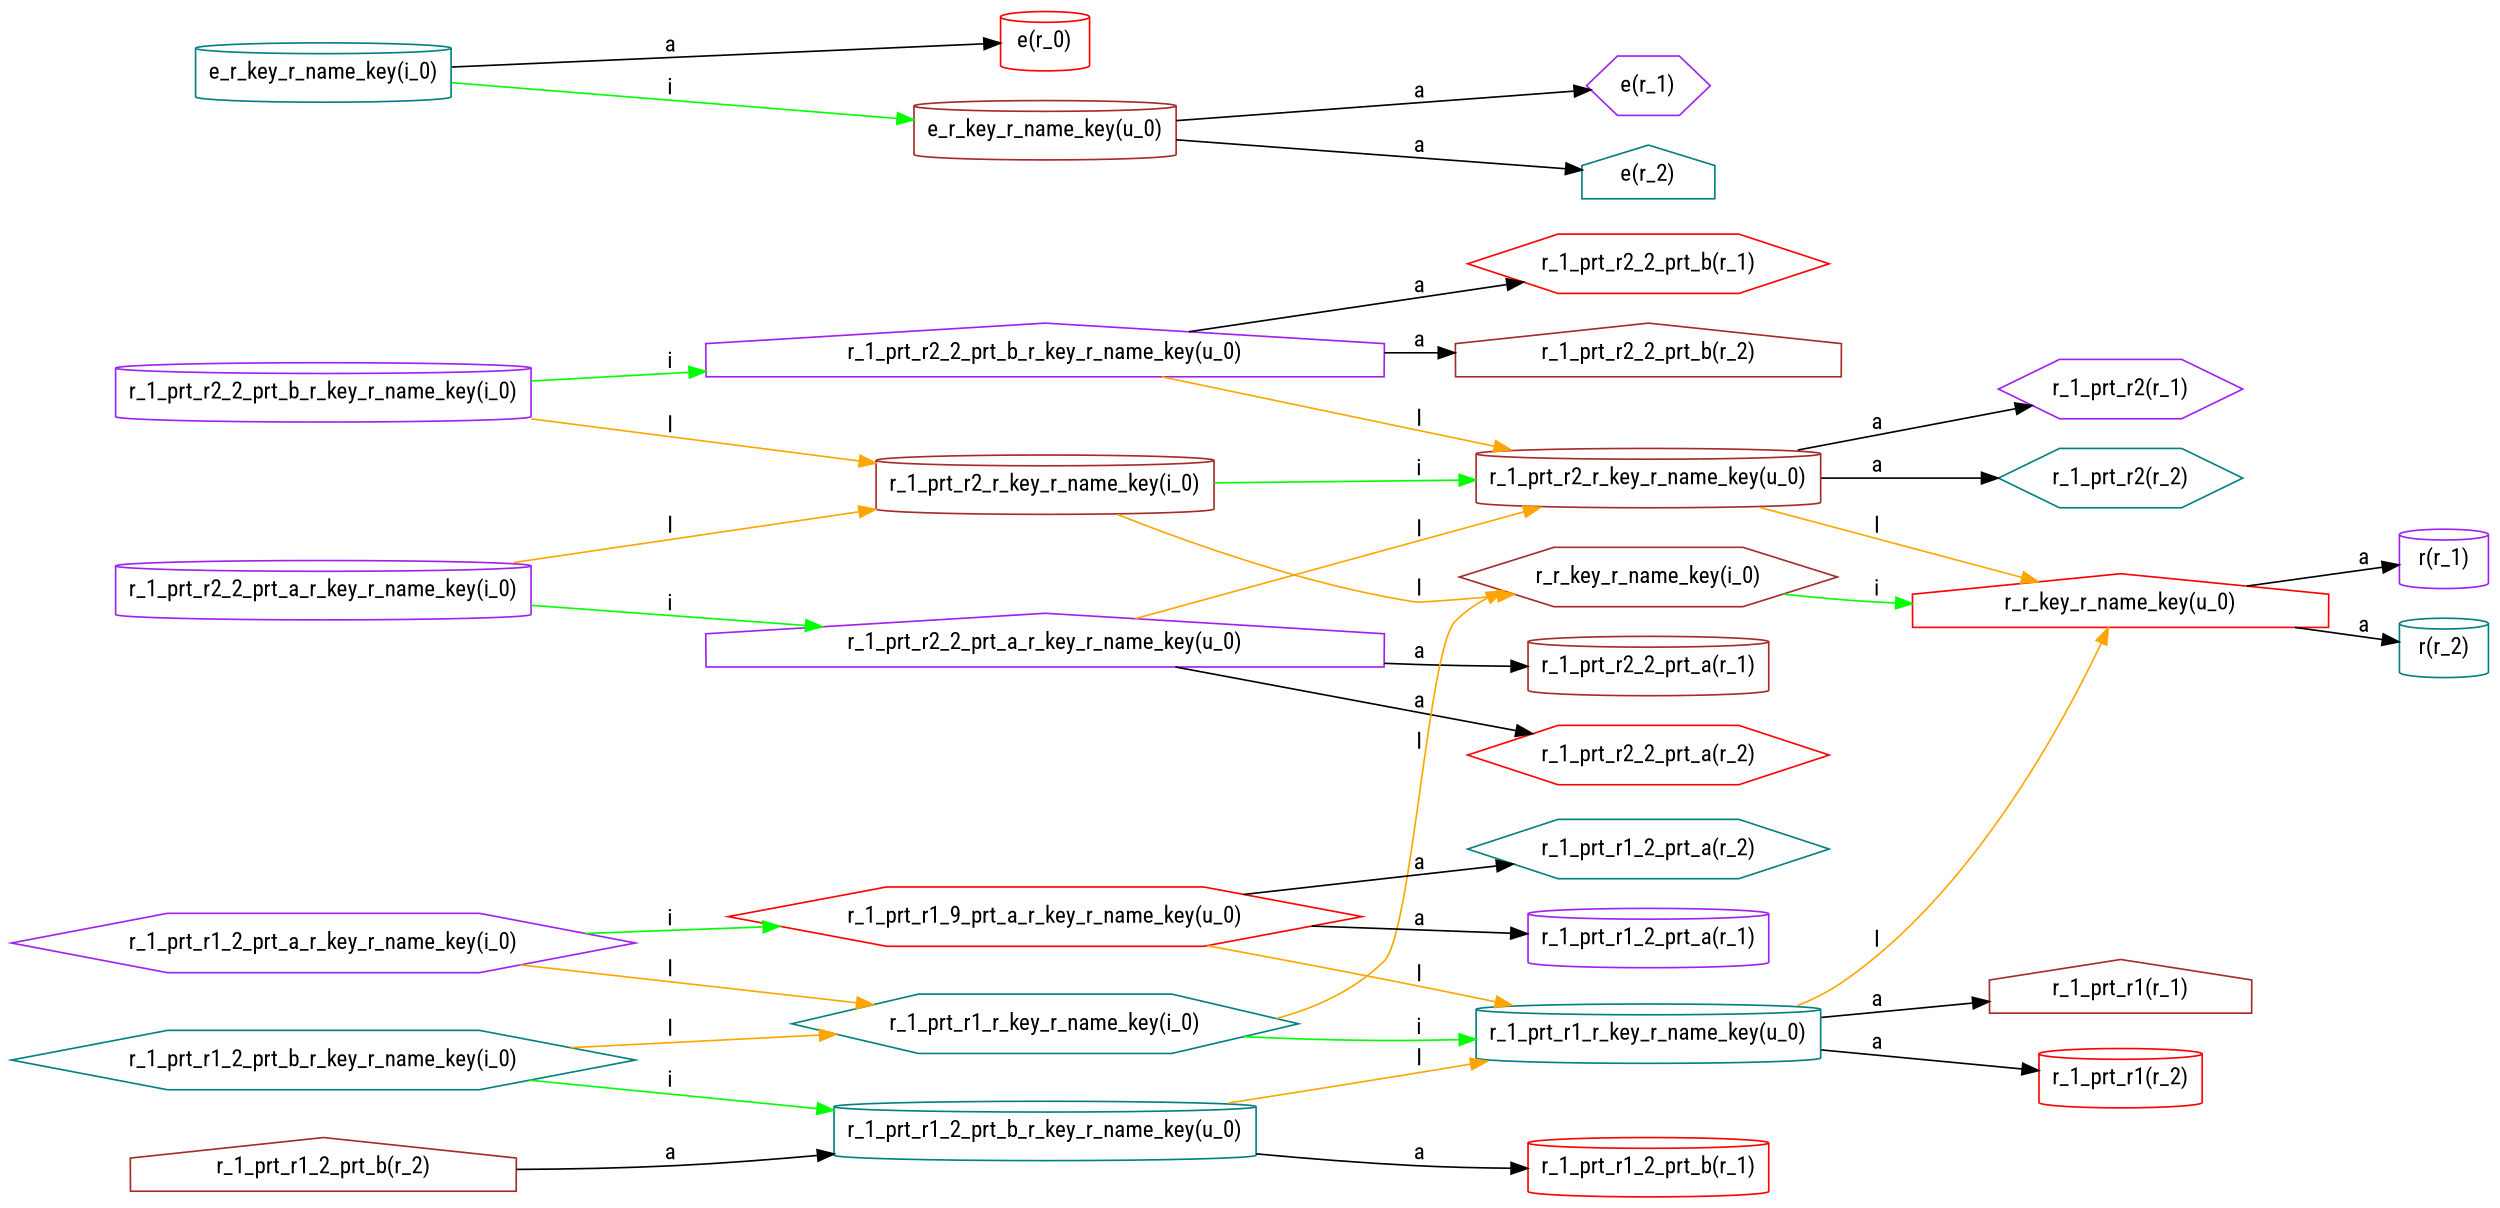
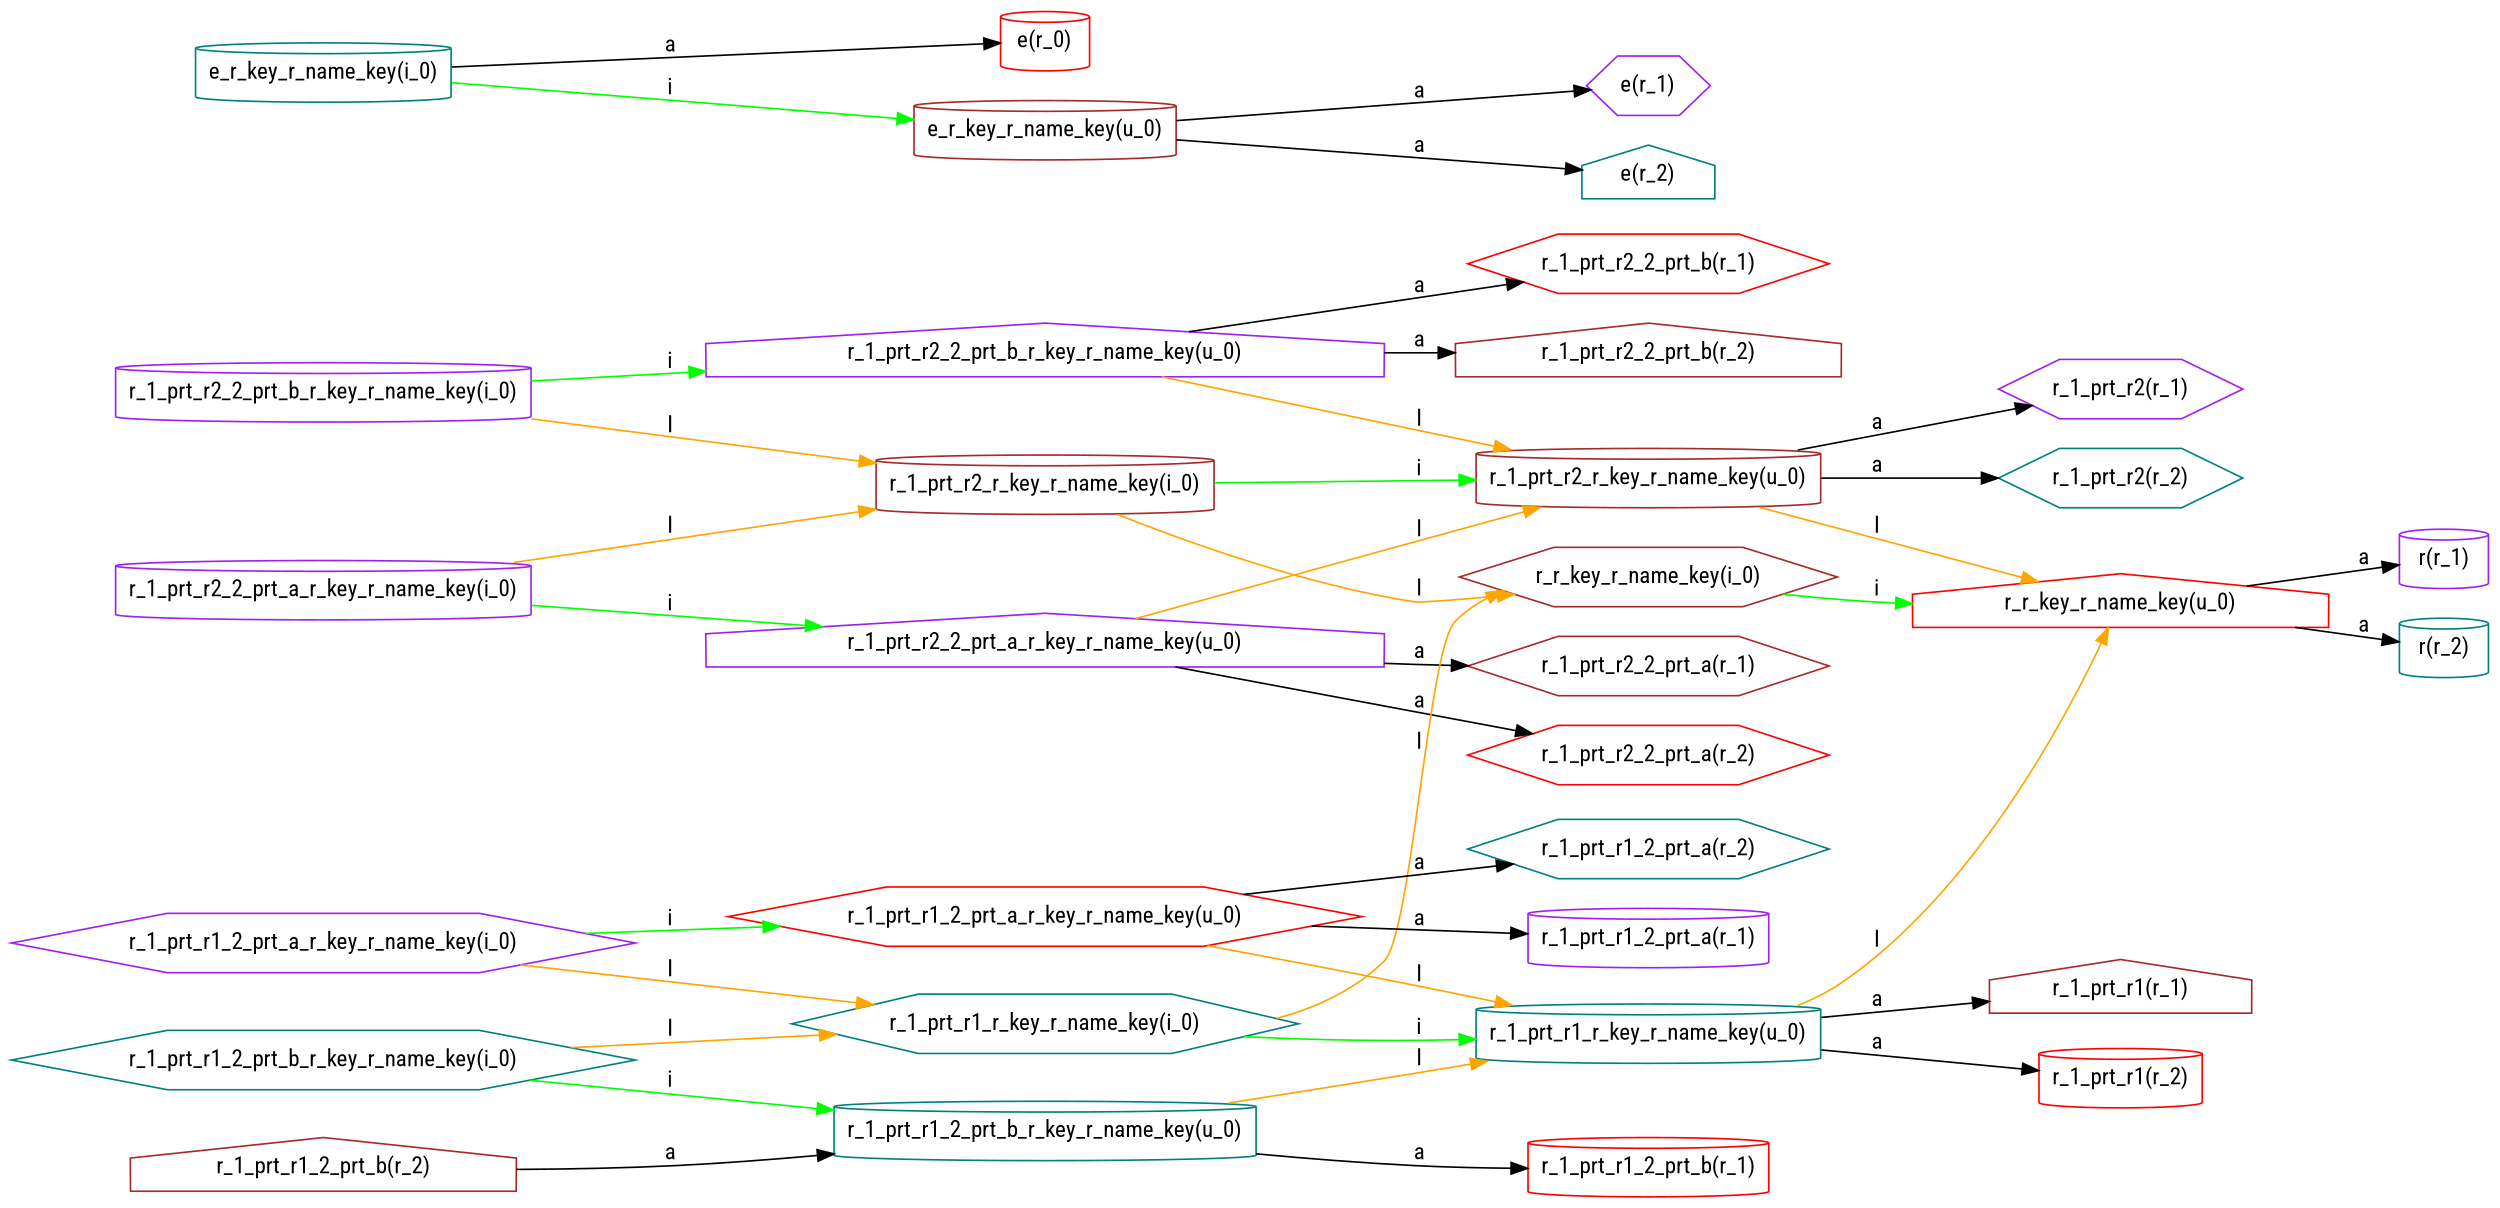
(1648, 666) -> (1648, 666)
(1045, 917) -> (1045, 917)
